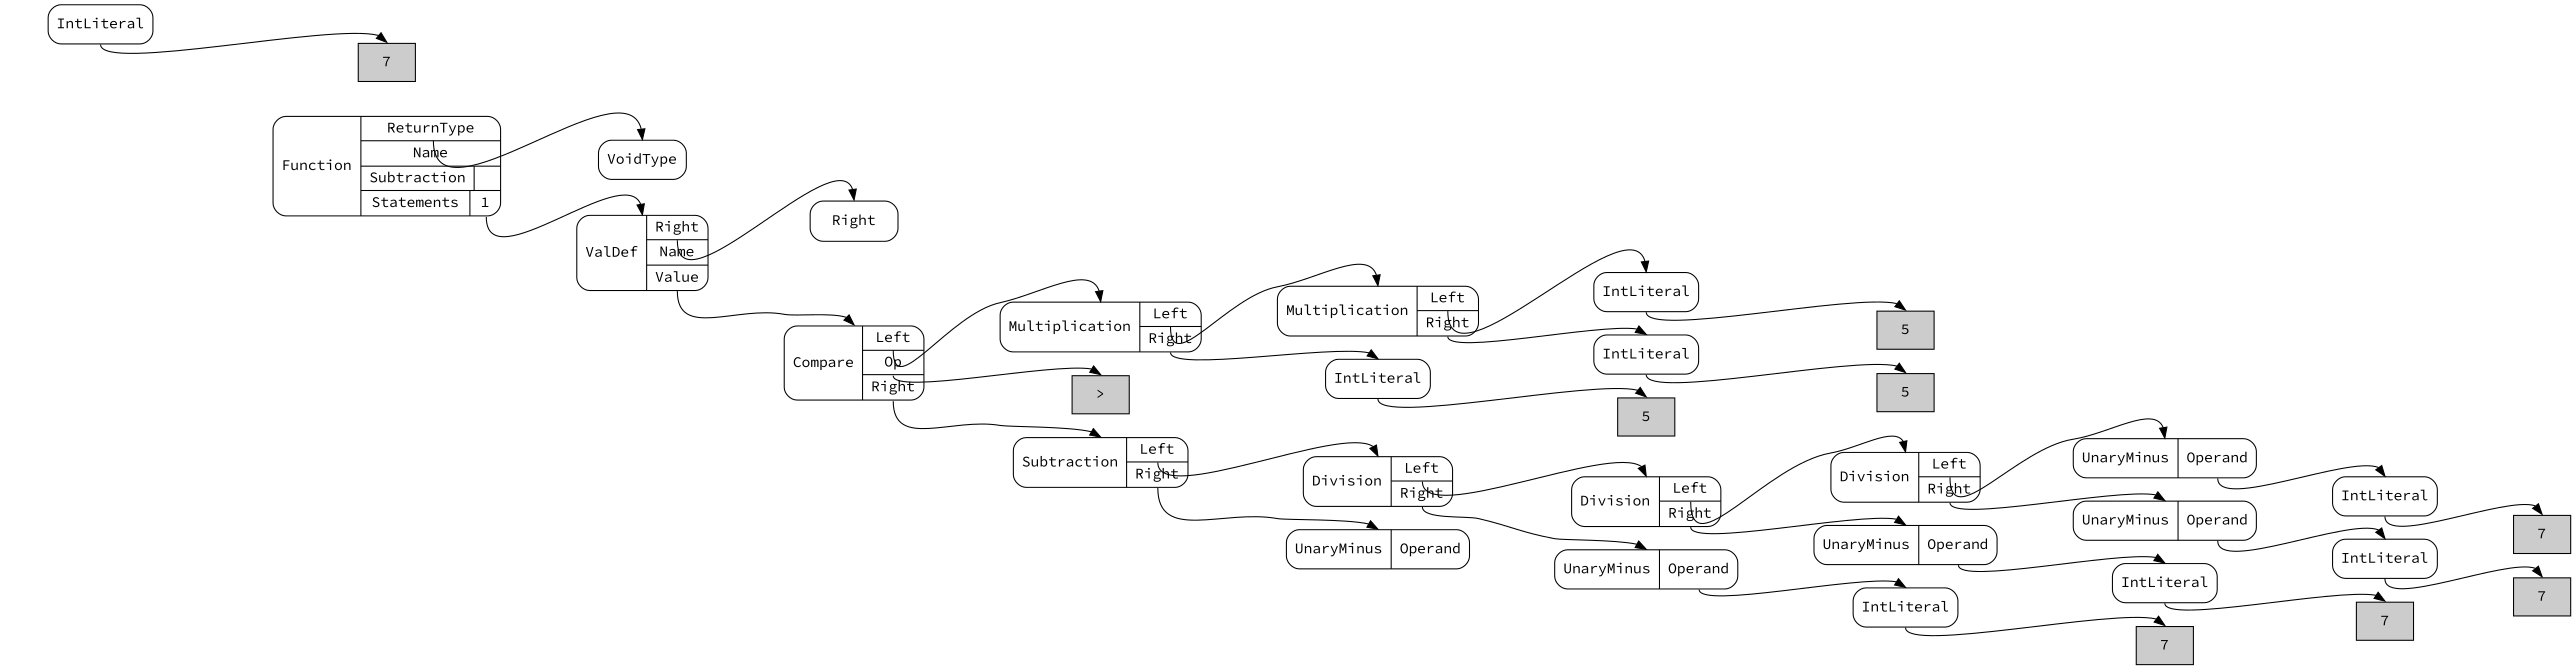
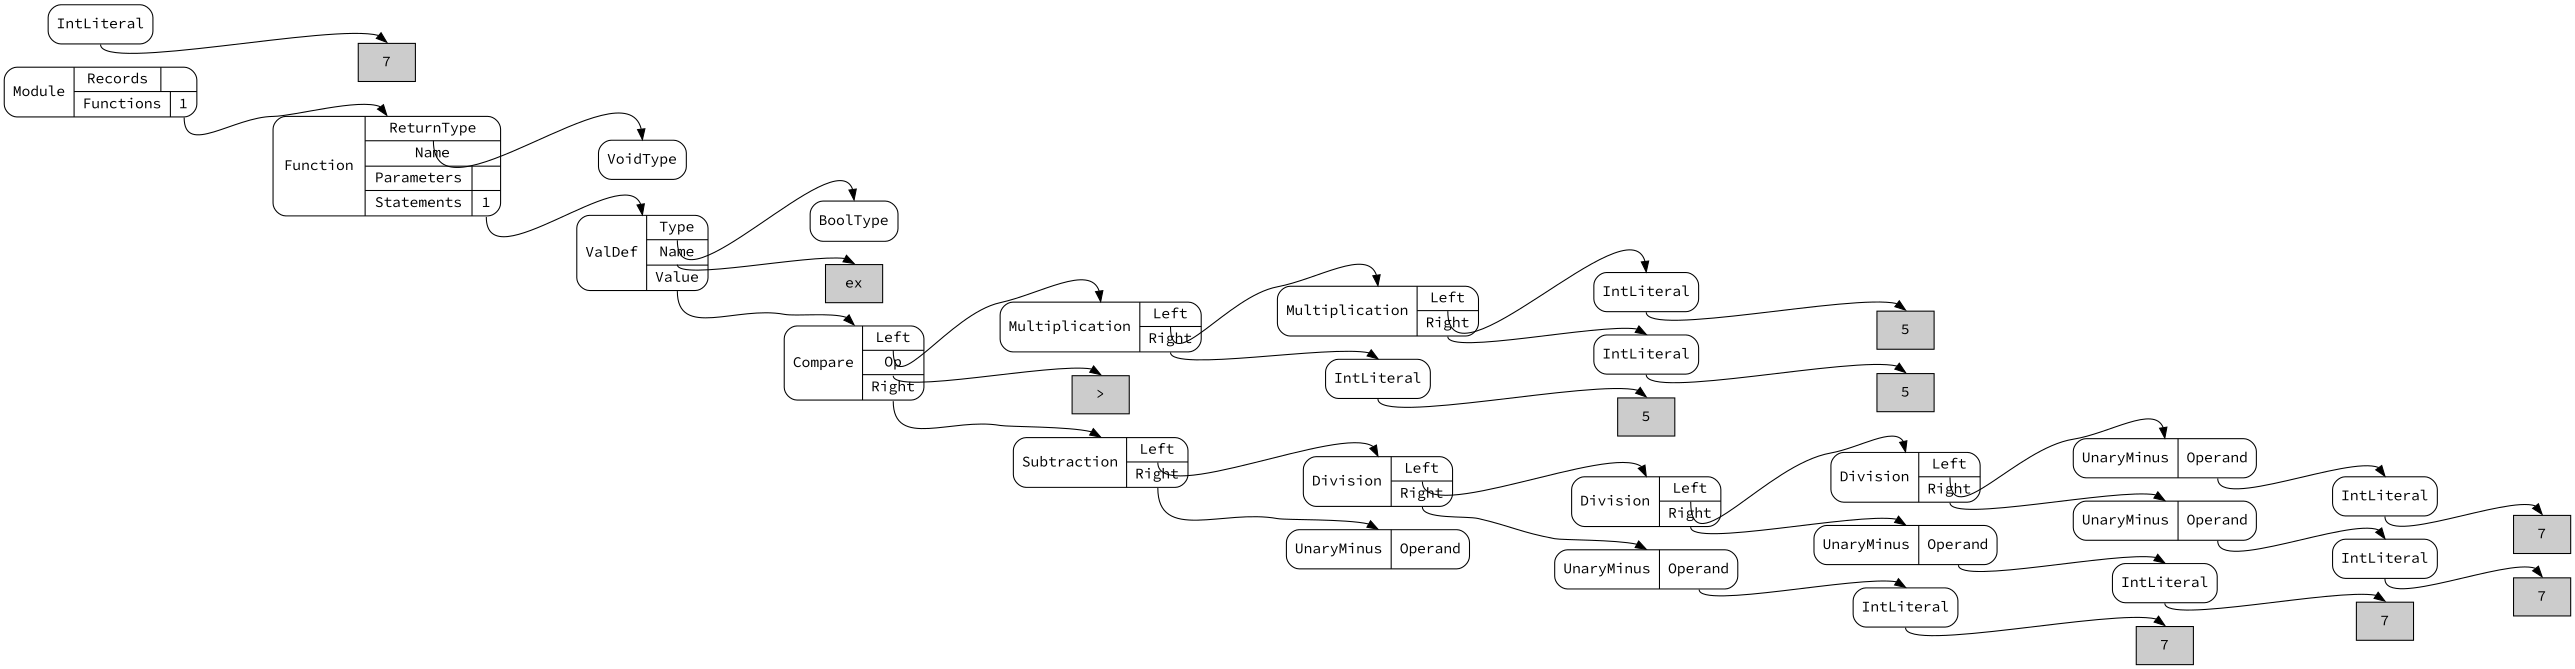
none -> (101, 92)
(418, 178) -> (419, 178)
(854, 221) -> (854, 221)
(677, 227) -> (677, 227)
none -> (854, 284)
